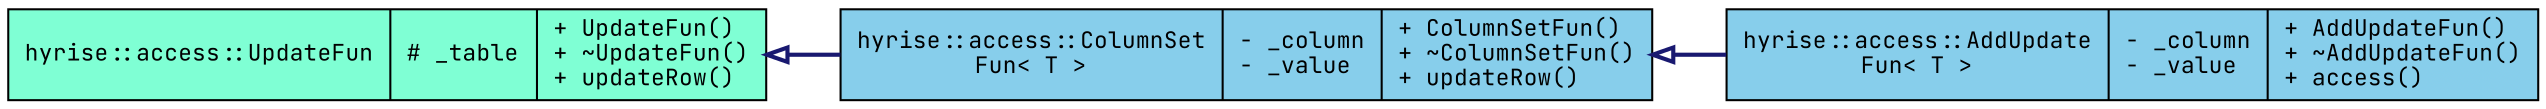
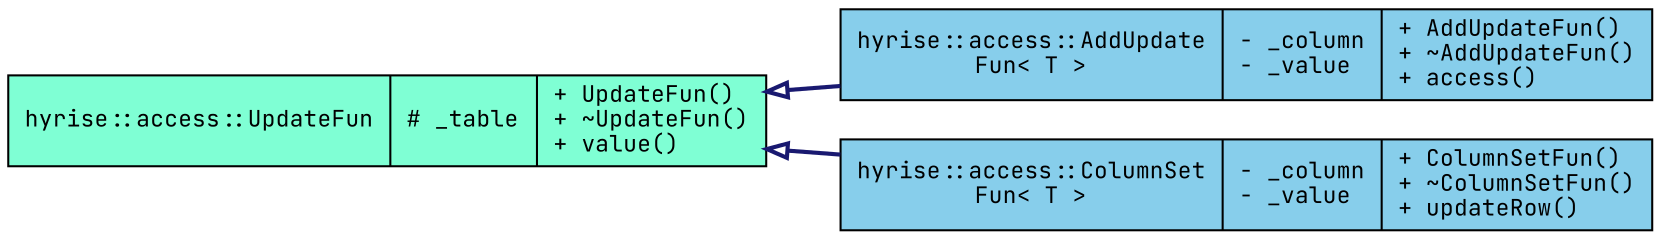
(1700, 55) -> (814, 88)
(644, 78) -> (616, 145)
